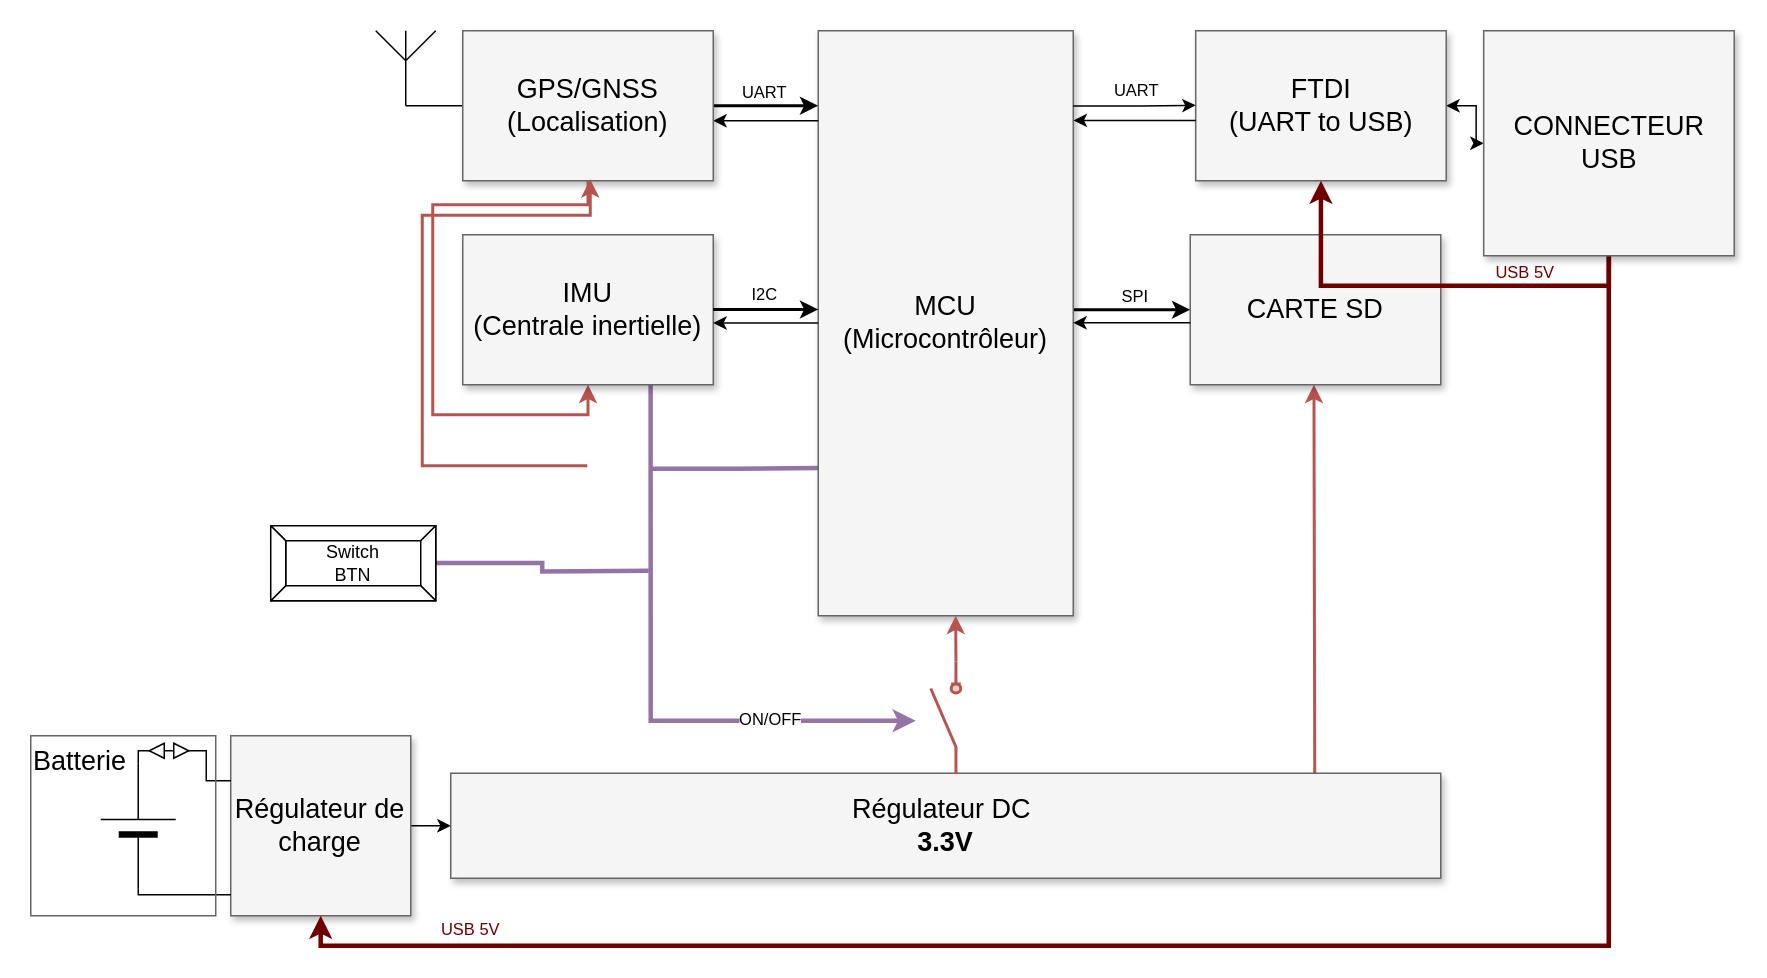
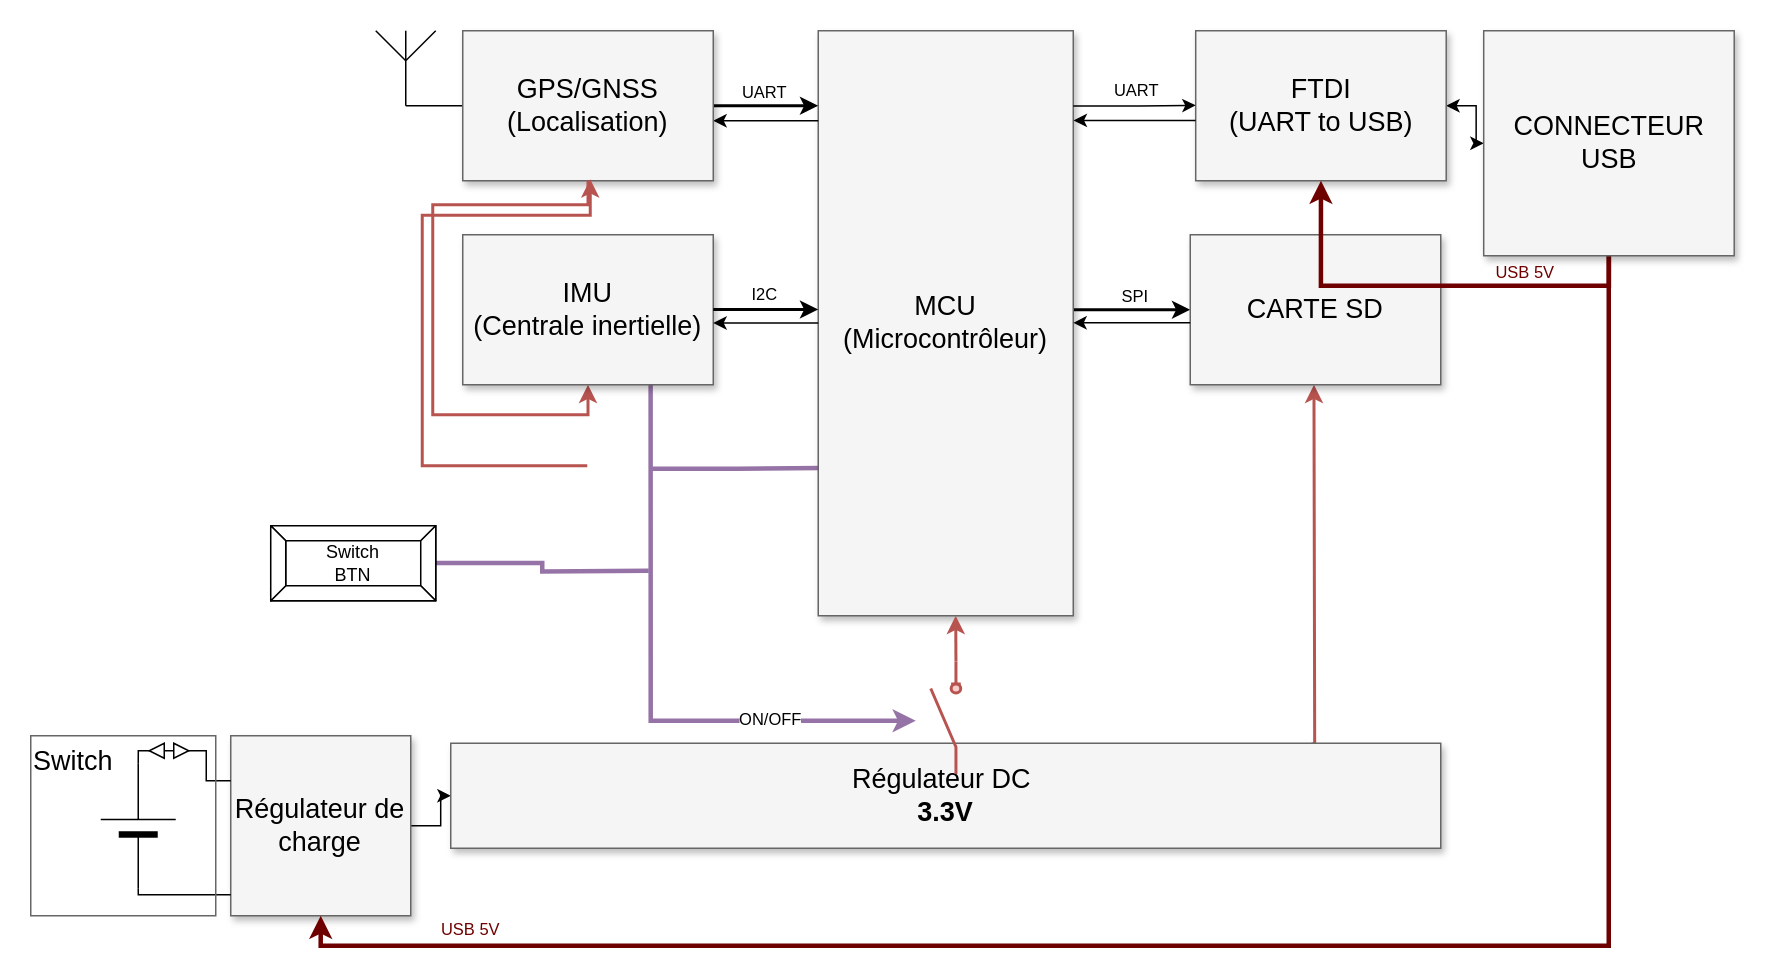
(91, 762) -> (76, 762)
(946, 826) -> (946, 796)
